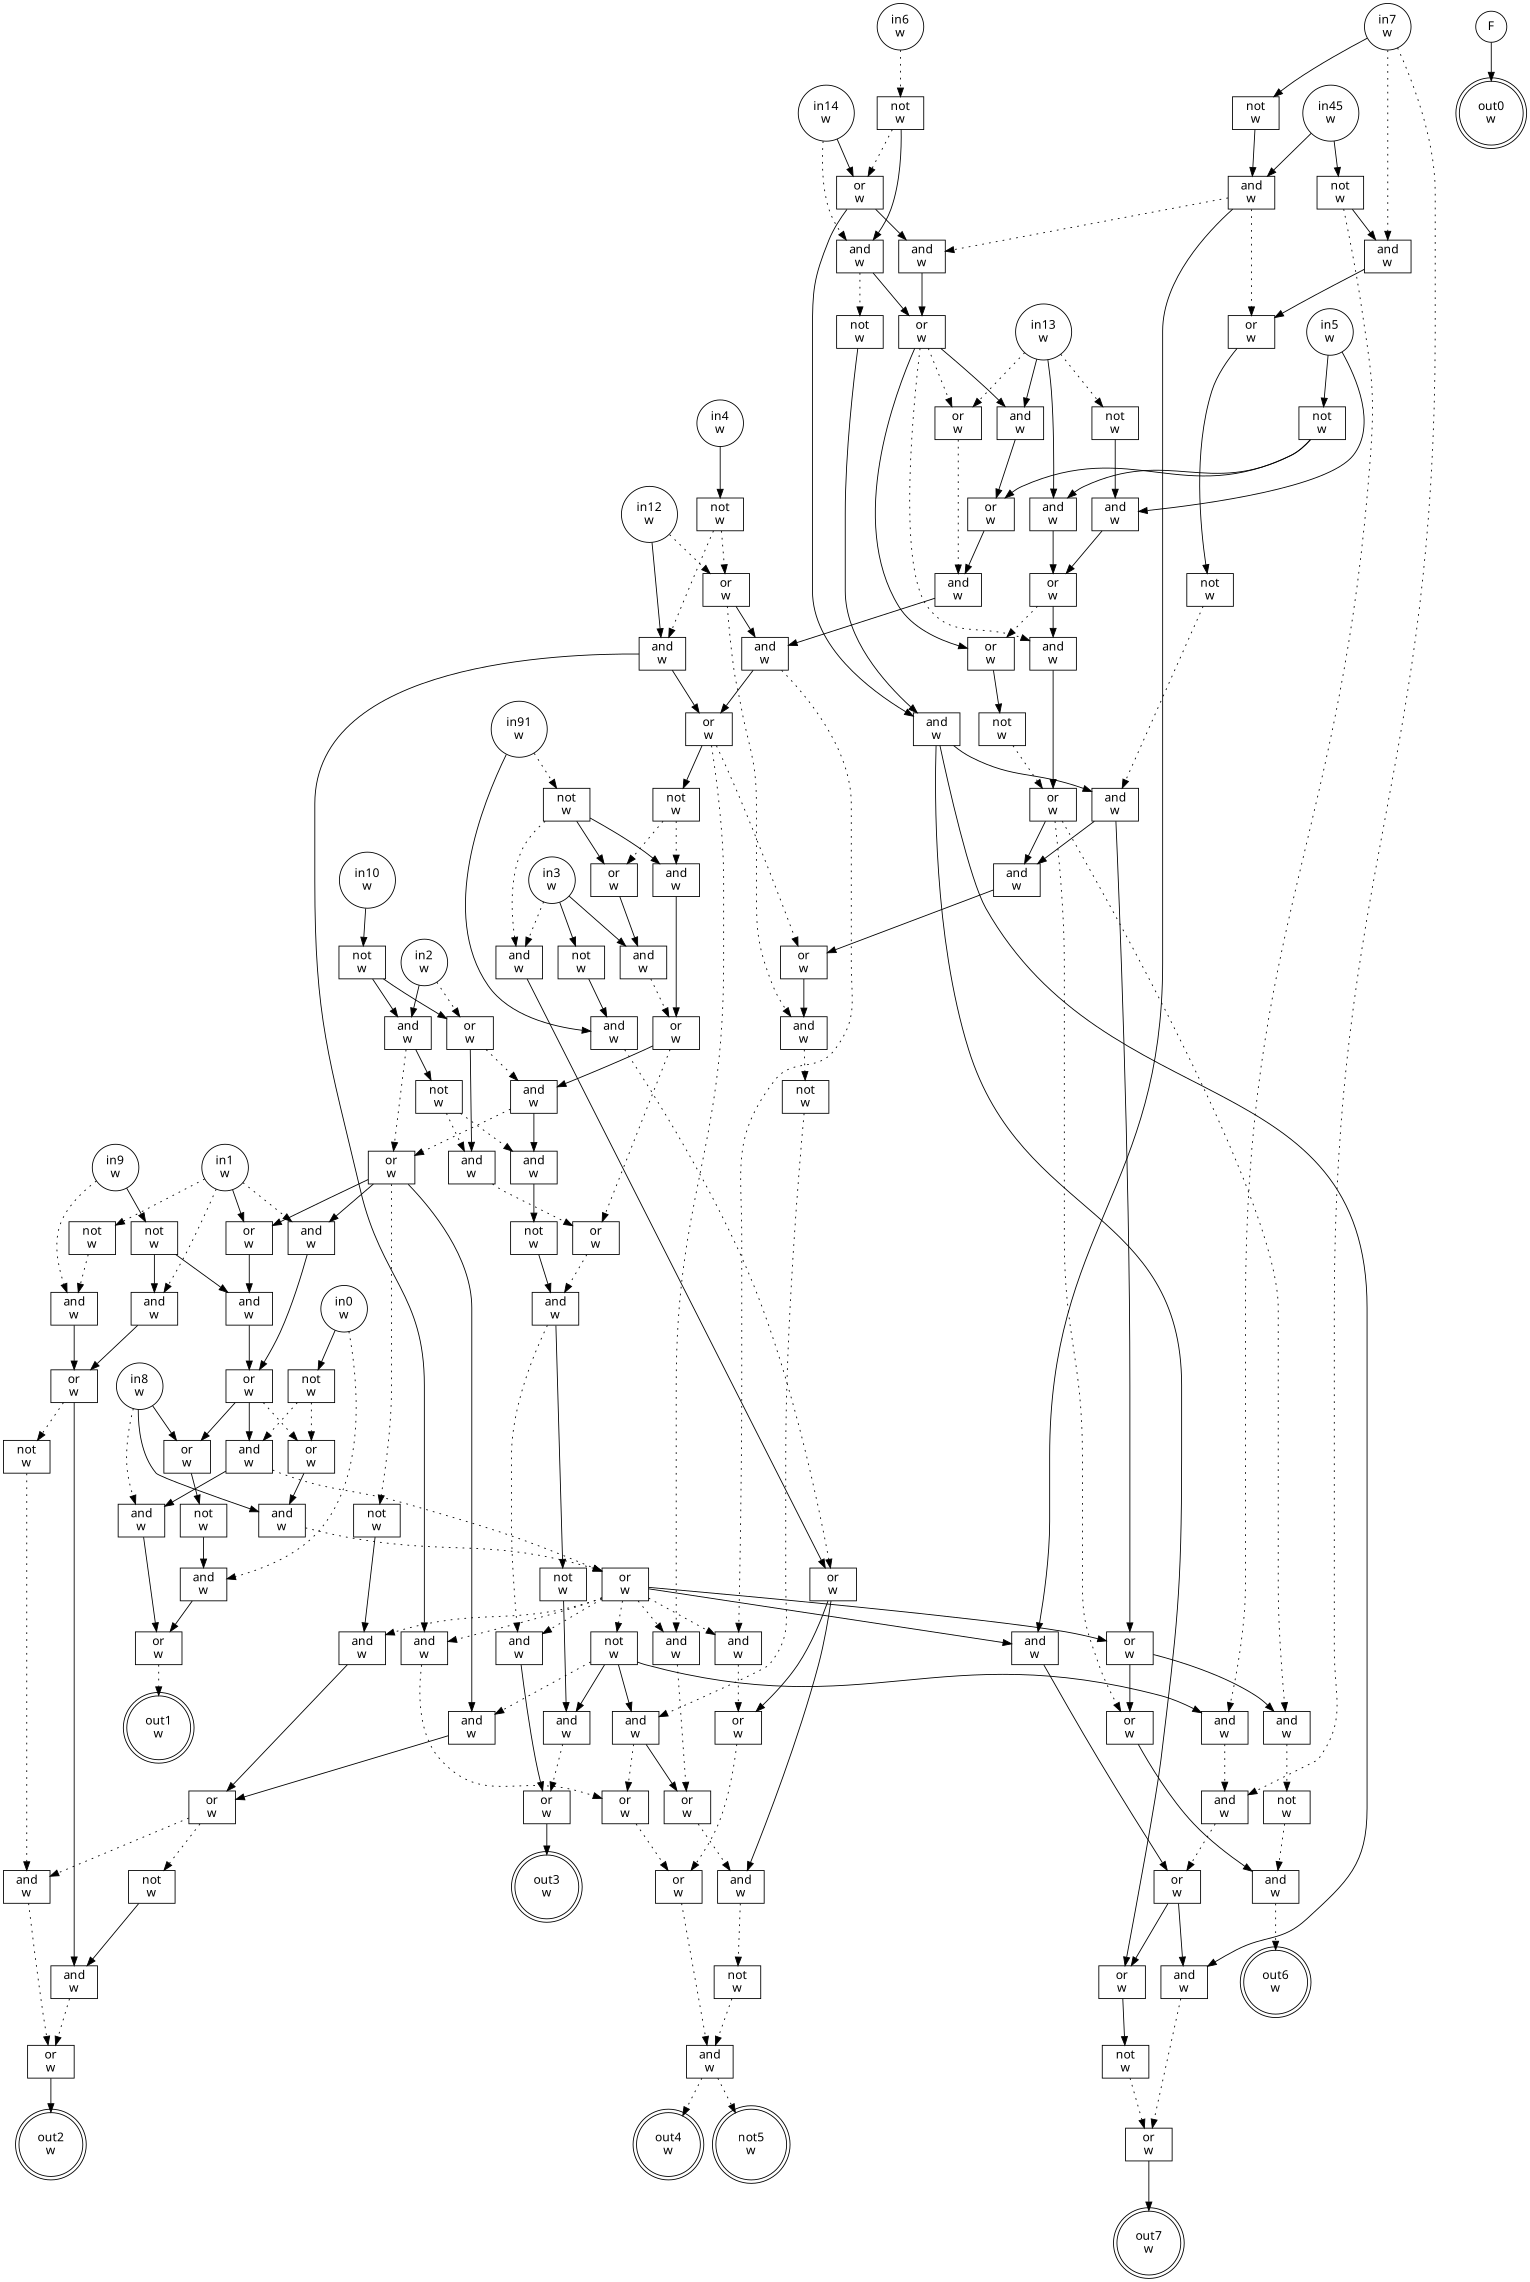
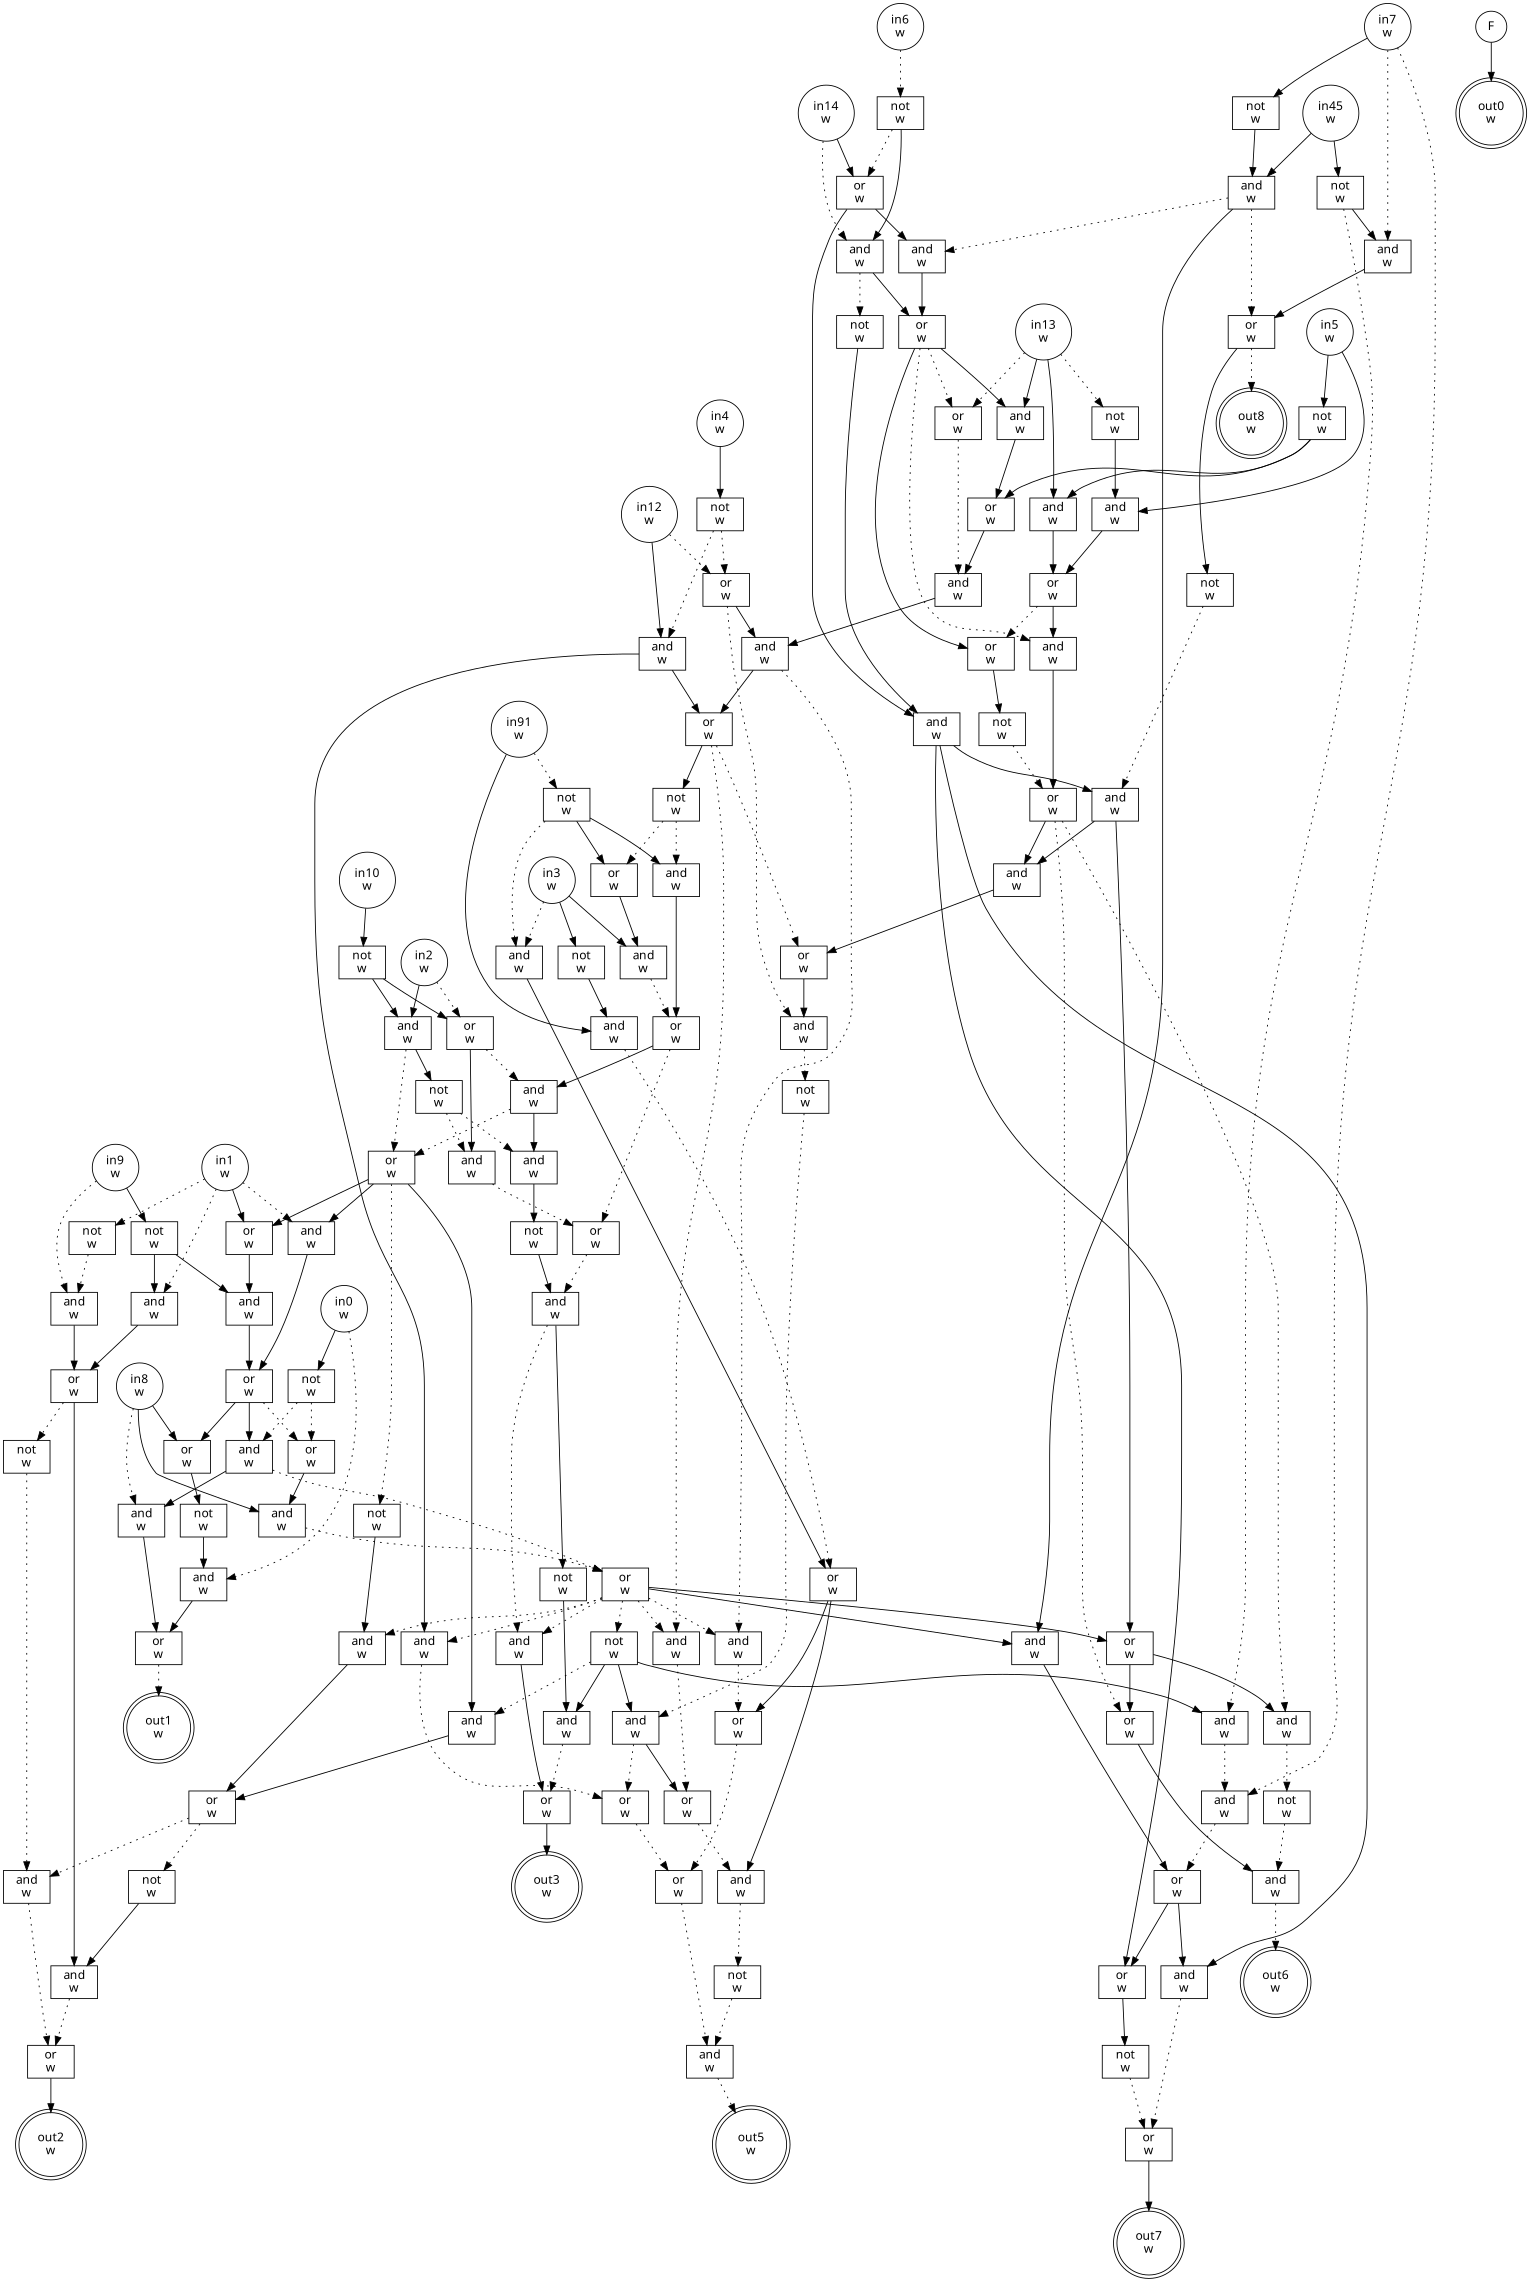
none -> (1251, 423)
(668, 2145) -> none
(751, 2145) -> (751, 2145)
